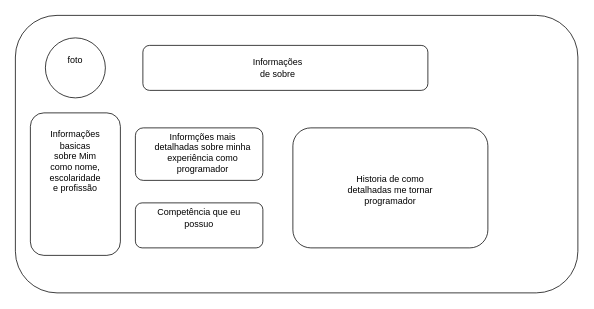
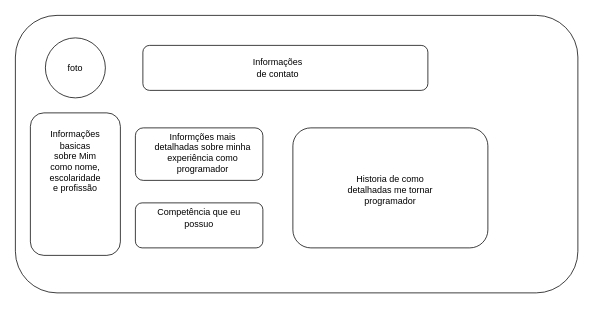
(75, 60) -> (75, 68)
(278, 68) -> (278, 68)
